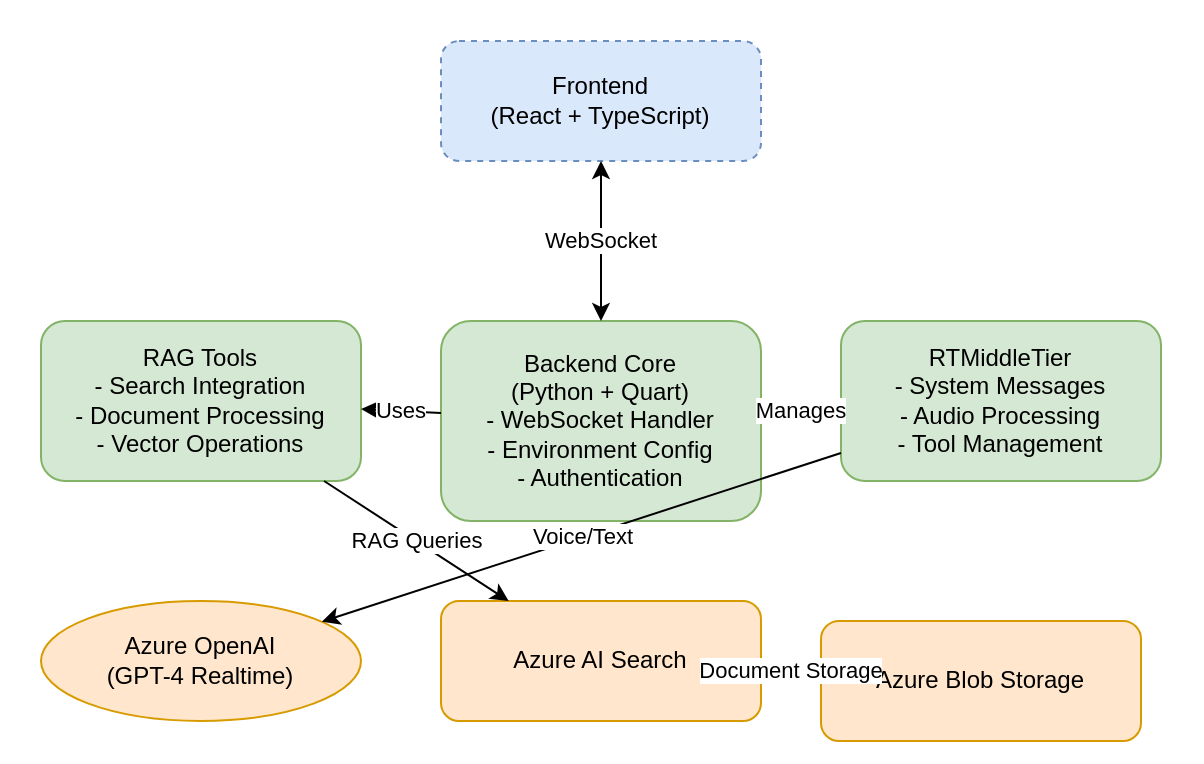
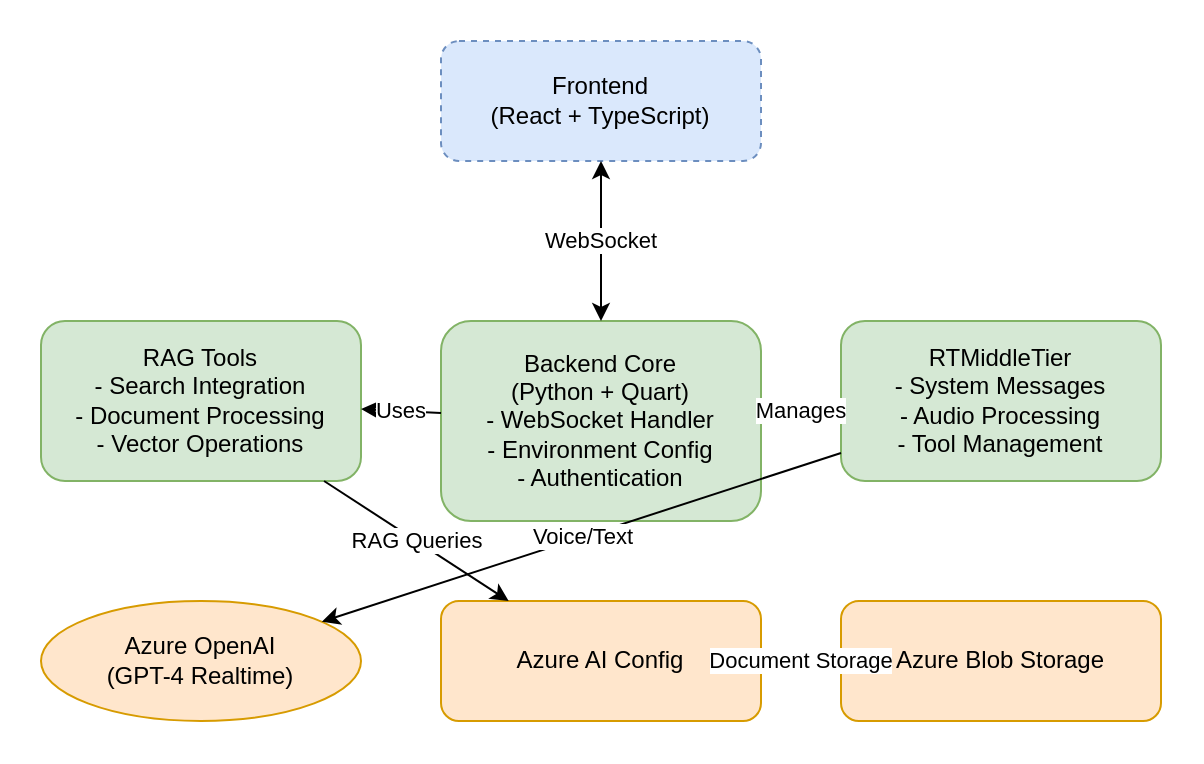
(601, 661) -> (601, 661)
(981, 681) -> (1001, 661)
